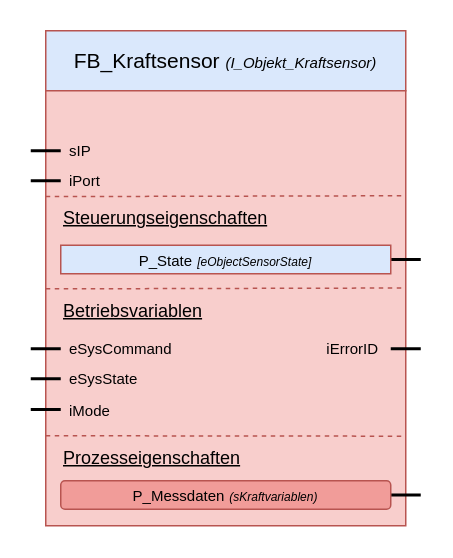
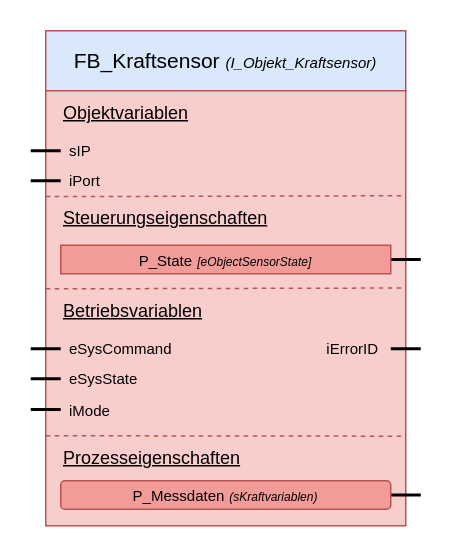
none -> (226, 113)
(226, 260) -> (226, 260)
